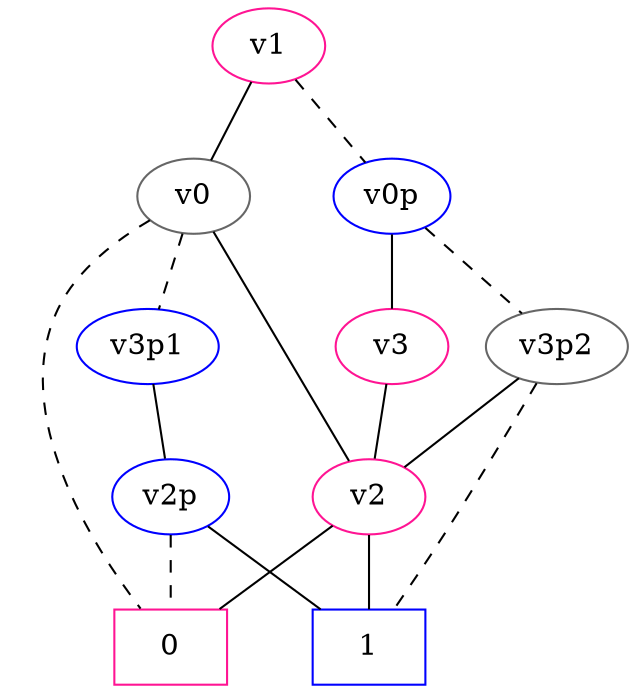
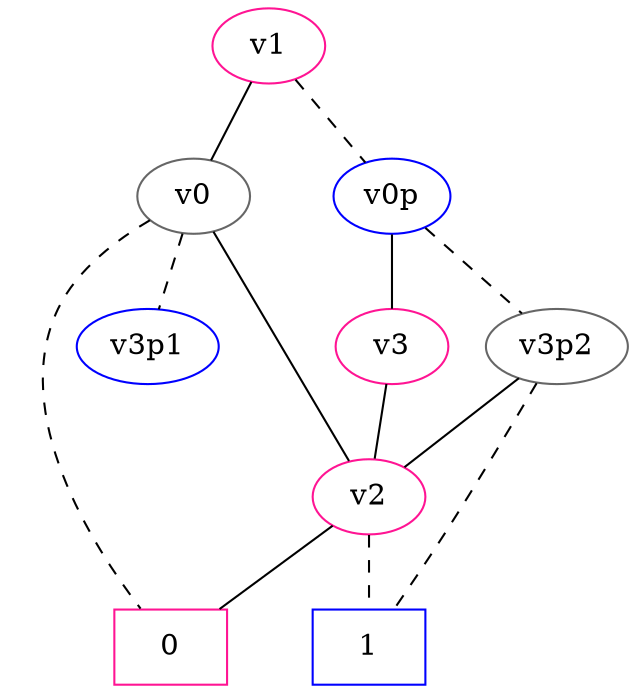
(171, 497) -> none
(369, 572) -> (369, 572)
